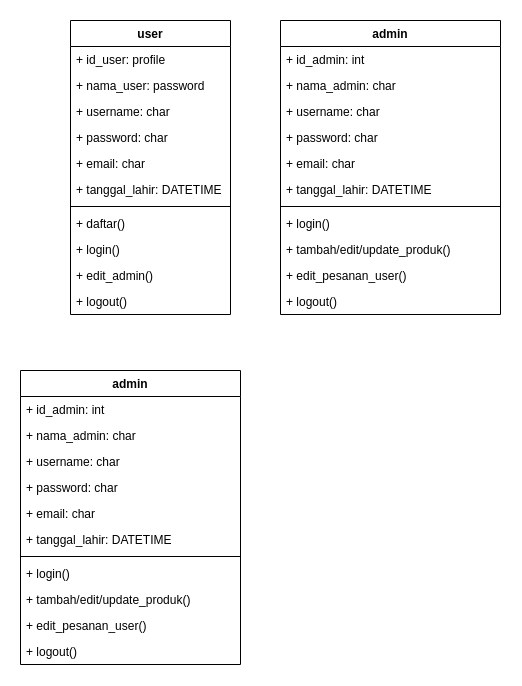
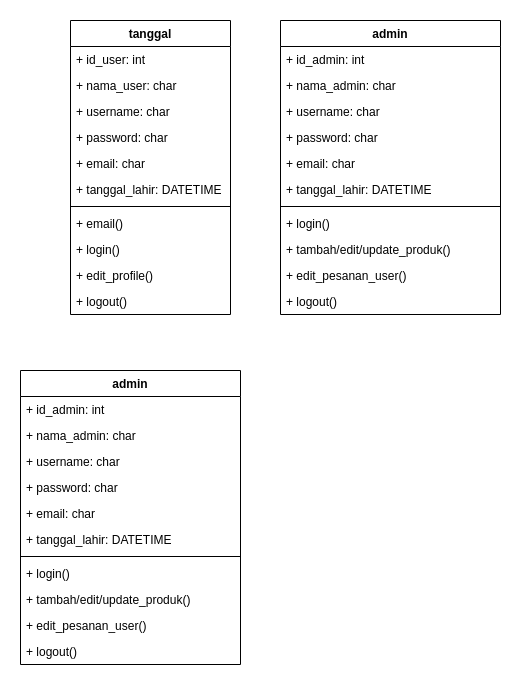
(150, 34) -> (150, 34)
(127, 60) -> (115, 60)
(142, 86) -> (128, 86)
(108, 224) -> (102, 224)
(118, 276) -> (124, 276)
